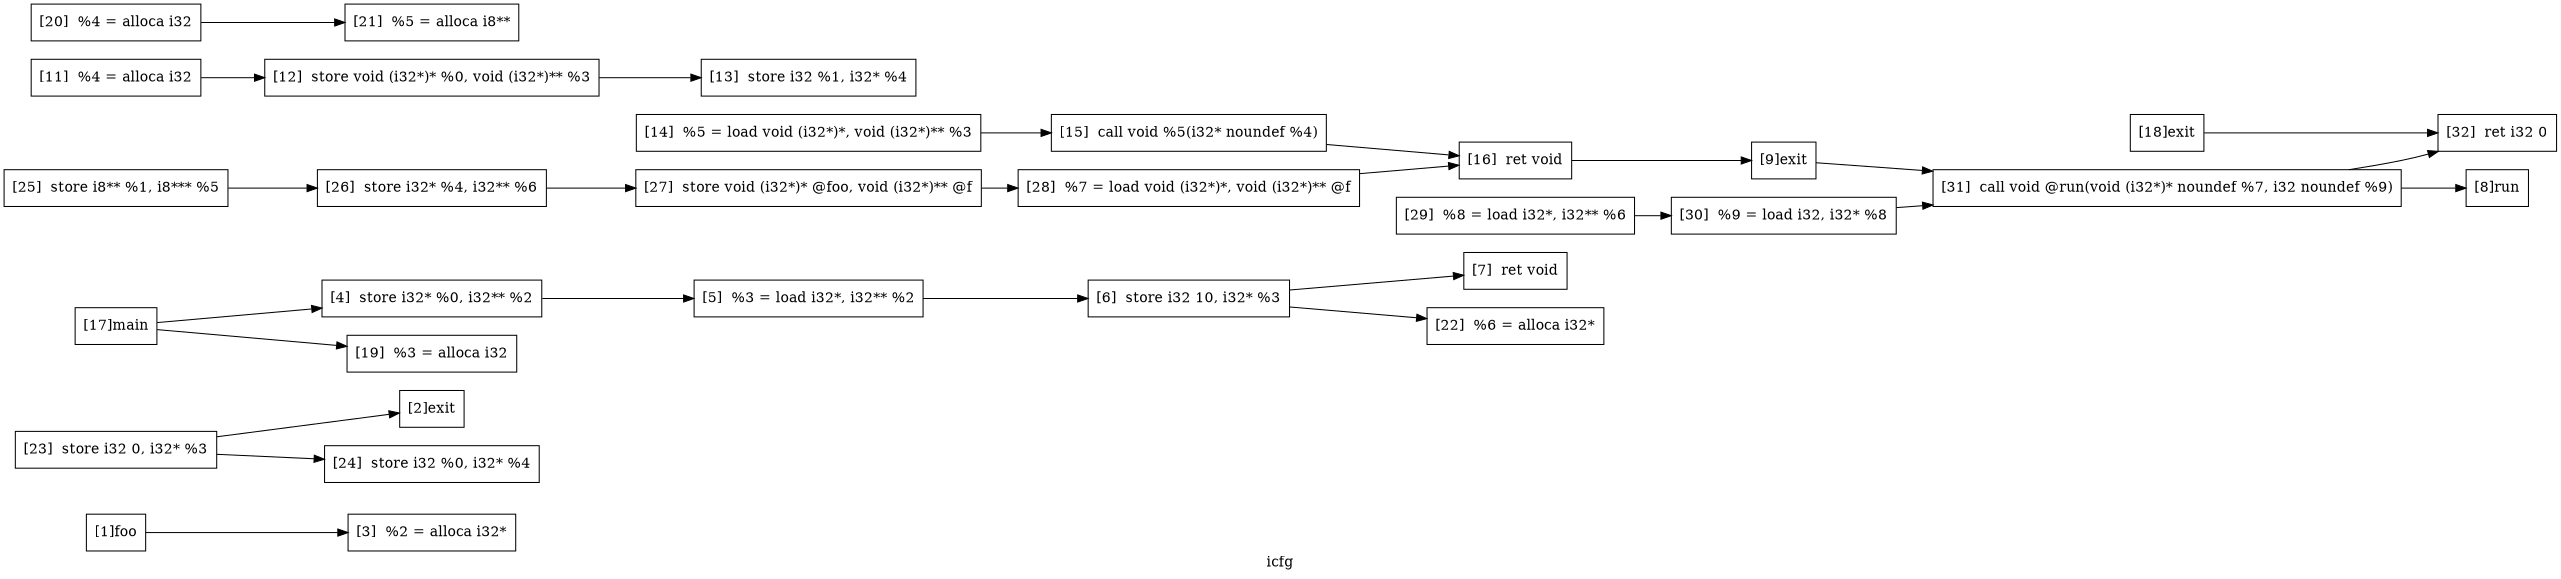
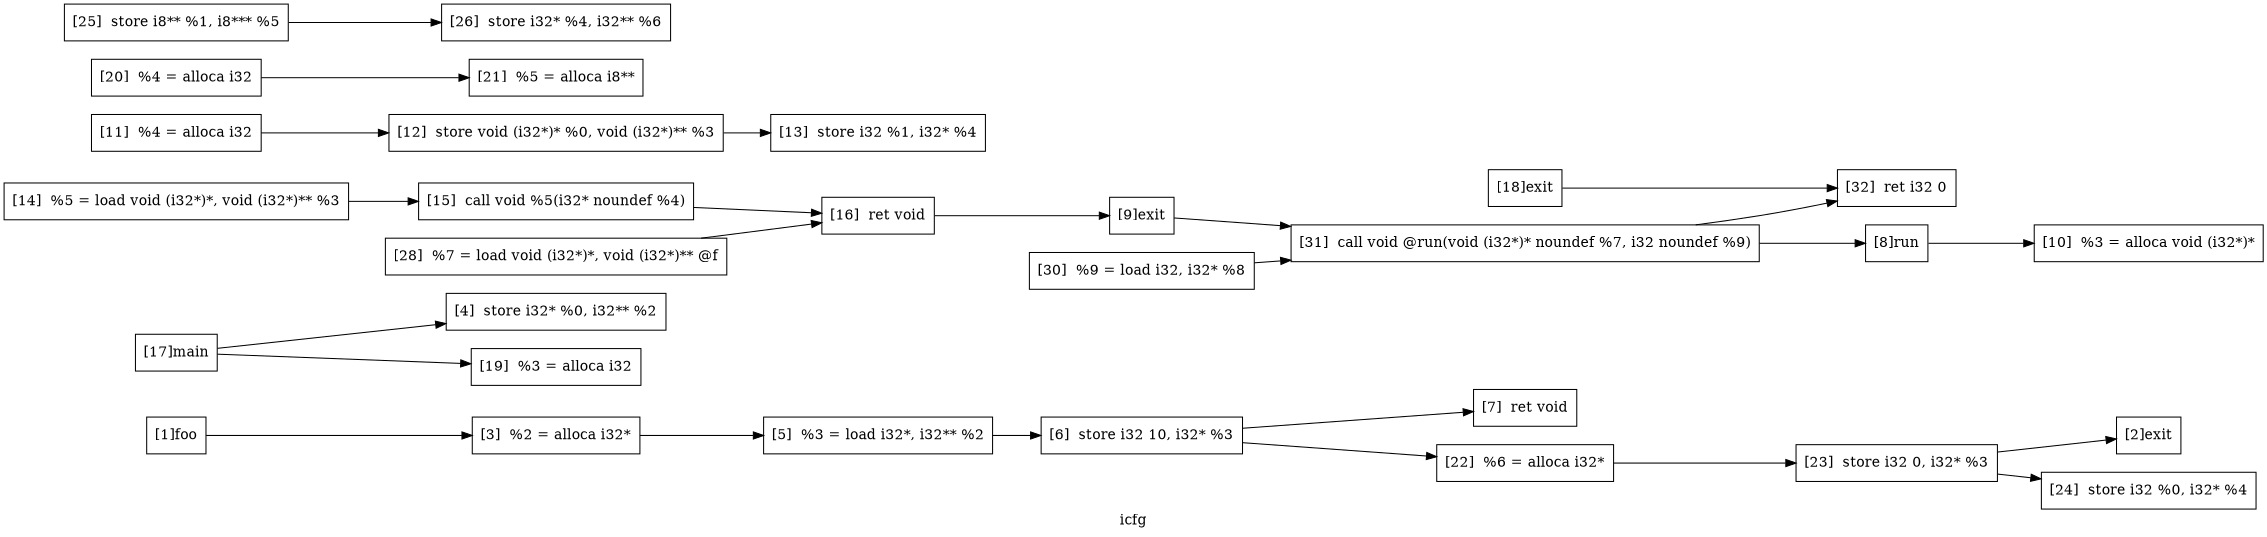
(809, 188) -> none
(1515, 216) -> none
none -> (2149, 243)
(613, 298) -> (696, 435)
none -> (1700, 463)
